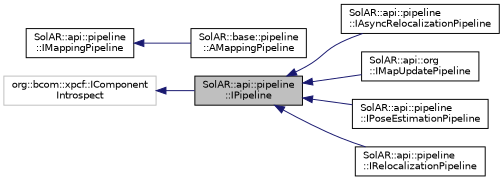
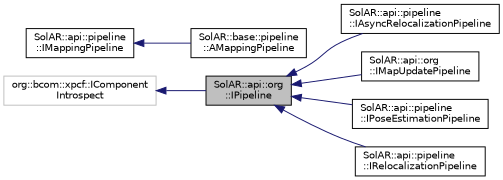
(249, 91) -> (249, 91)
